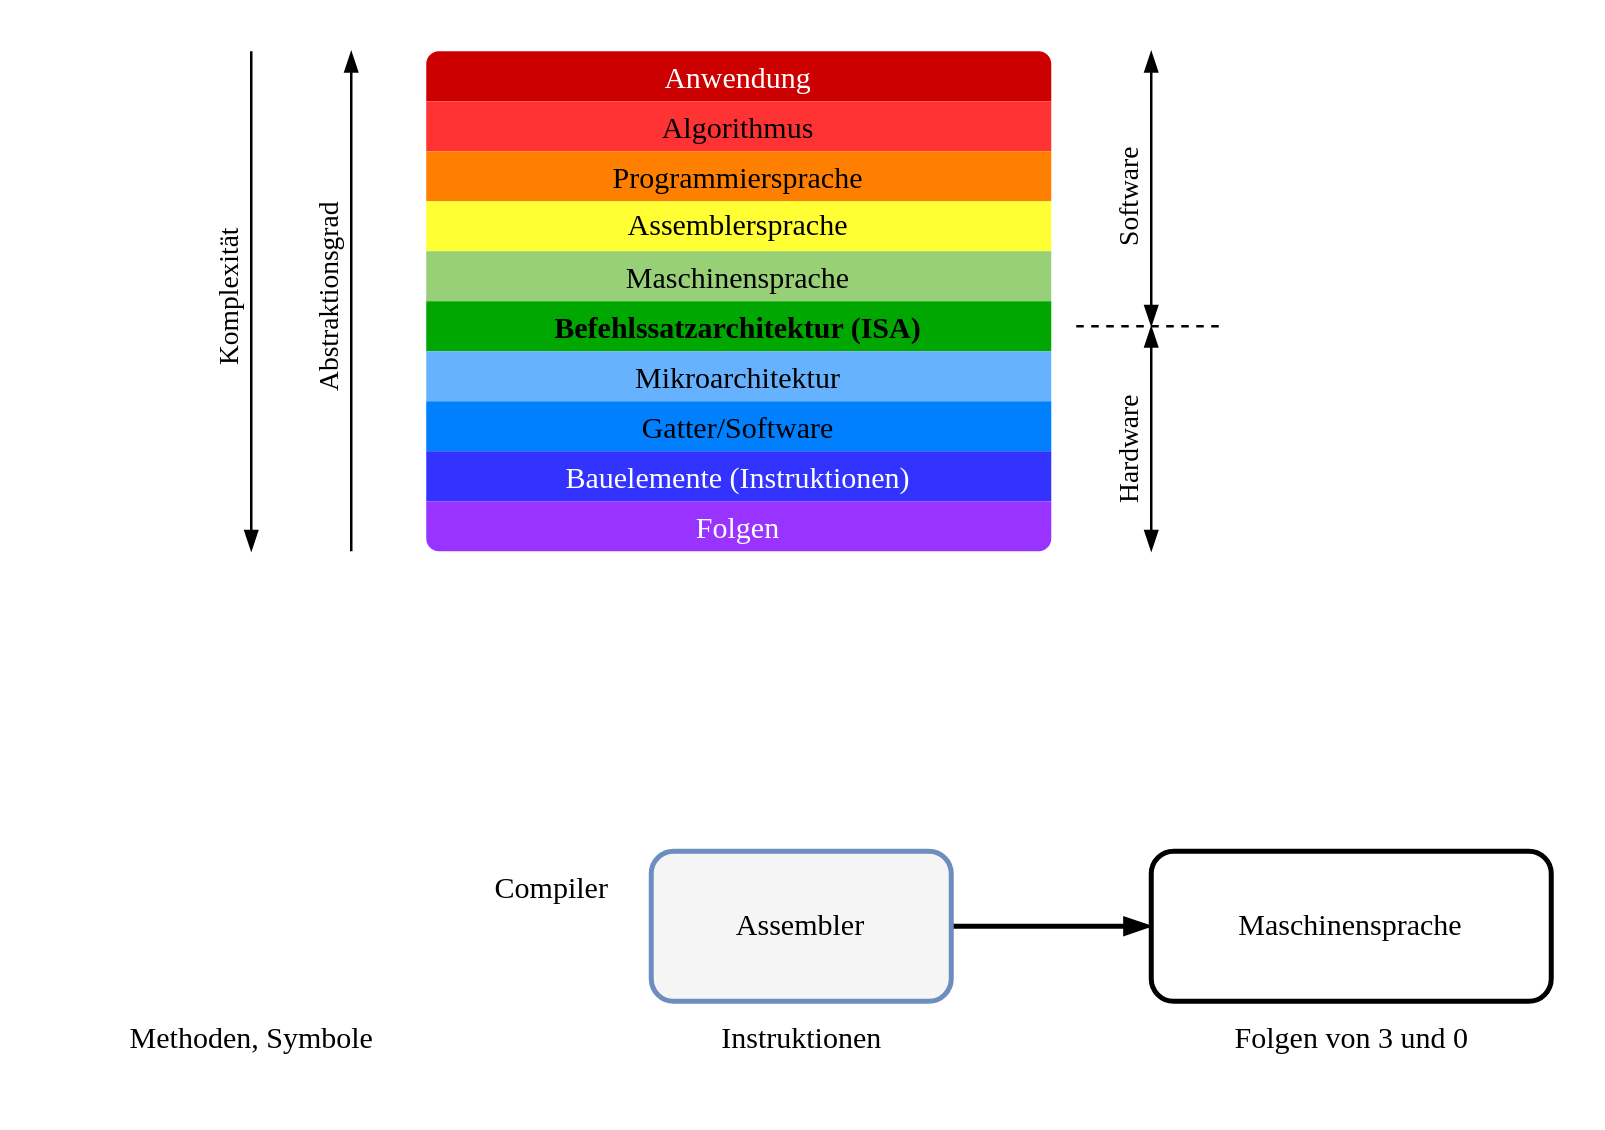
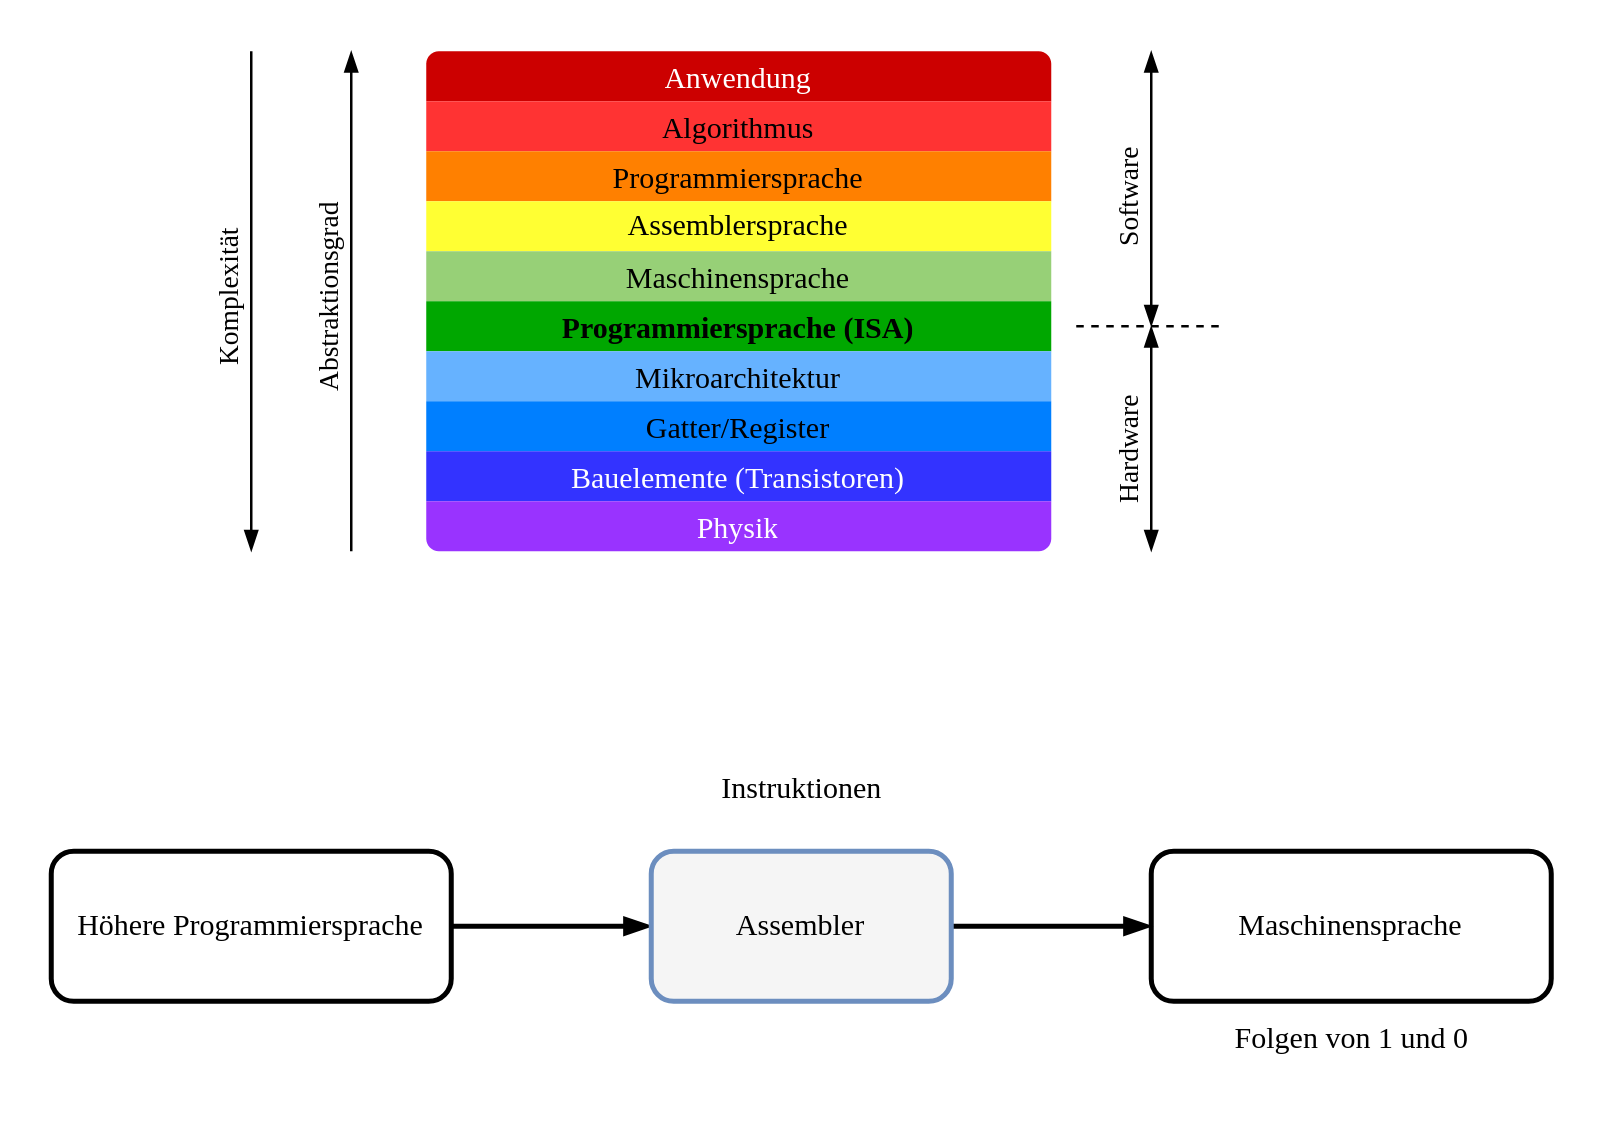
(739, 326) -> (739, 326)
(739, 426) -> (739, 426)
(739, 476) -> (739, 476)
(739, 526) -> (739, 526)
(551, 889) -> none
none -> (251, 926)
none -> (538, 926)
(251, 1039) -> none
(801, 1039) -> (801, 789)
(1353, 1039) -> (1353, 1039)
